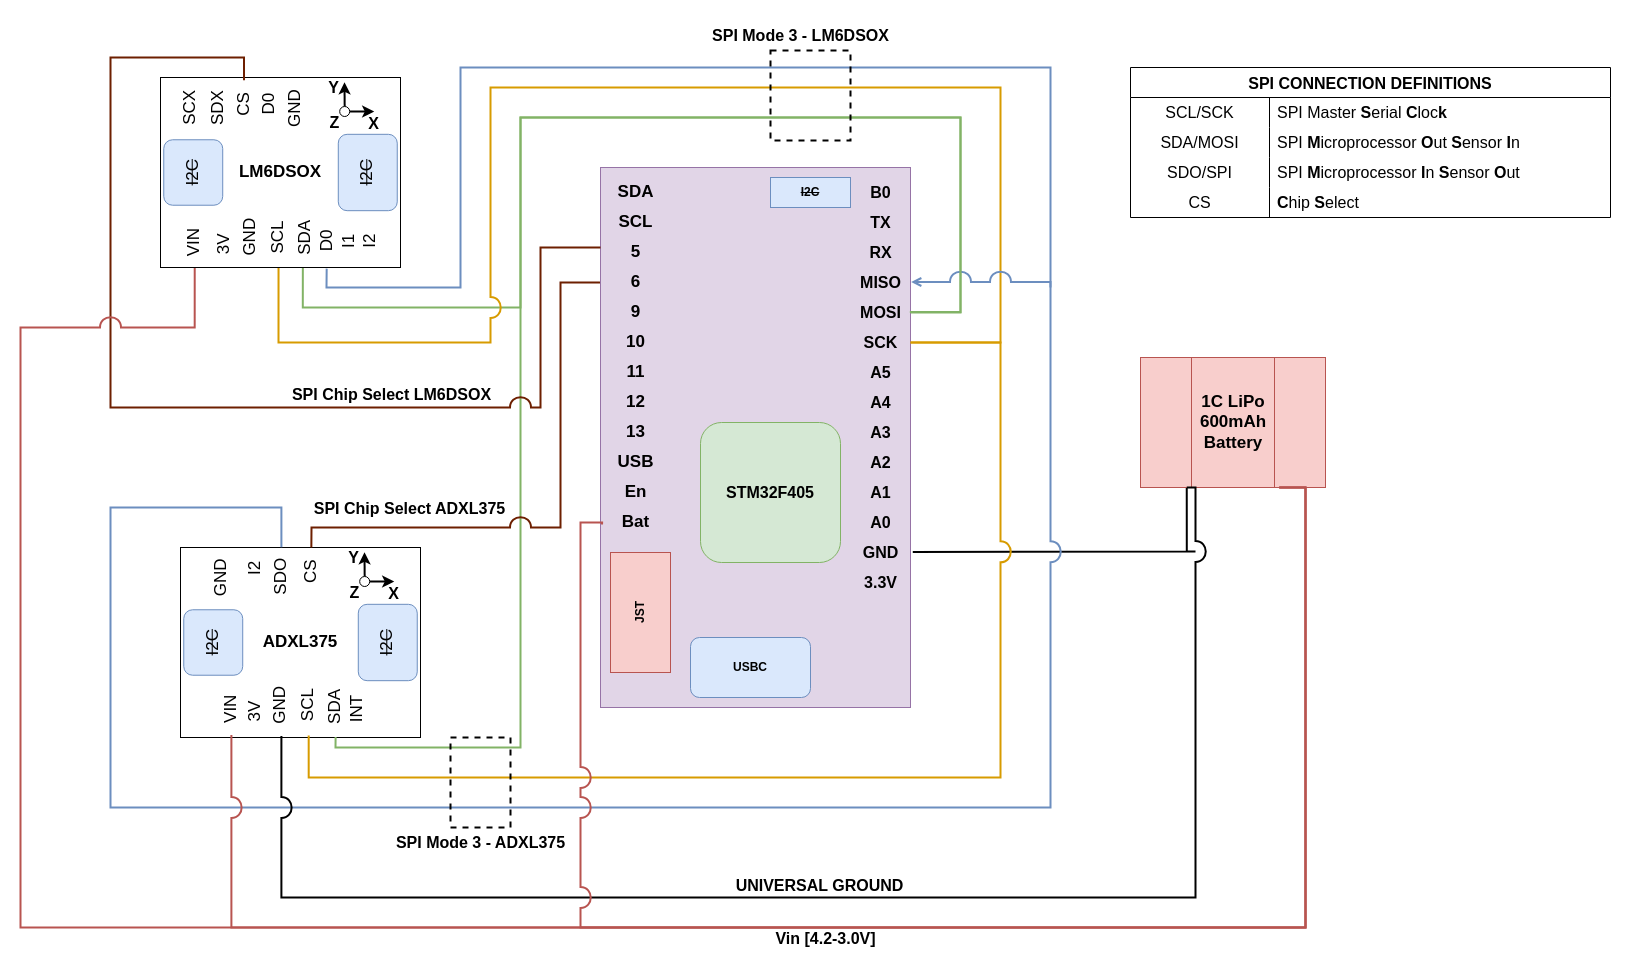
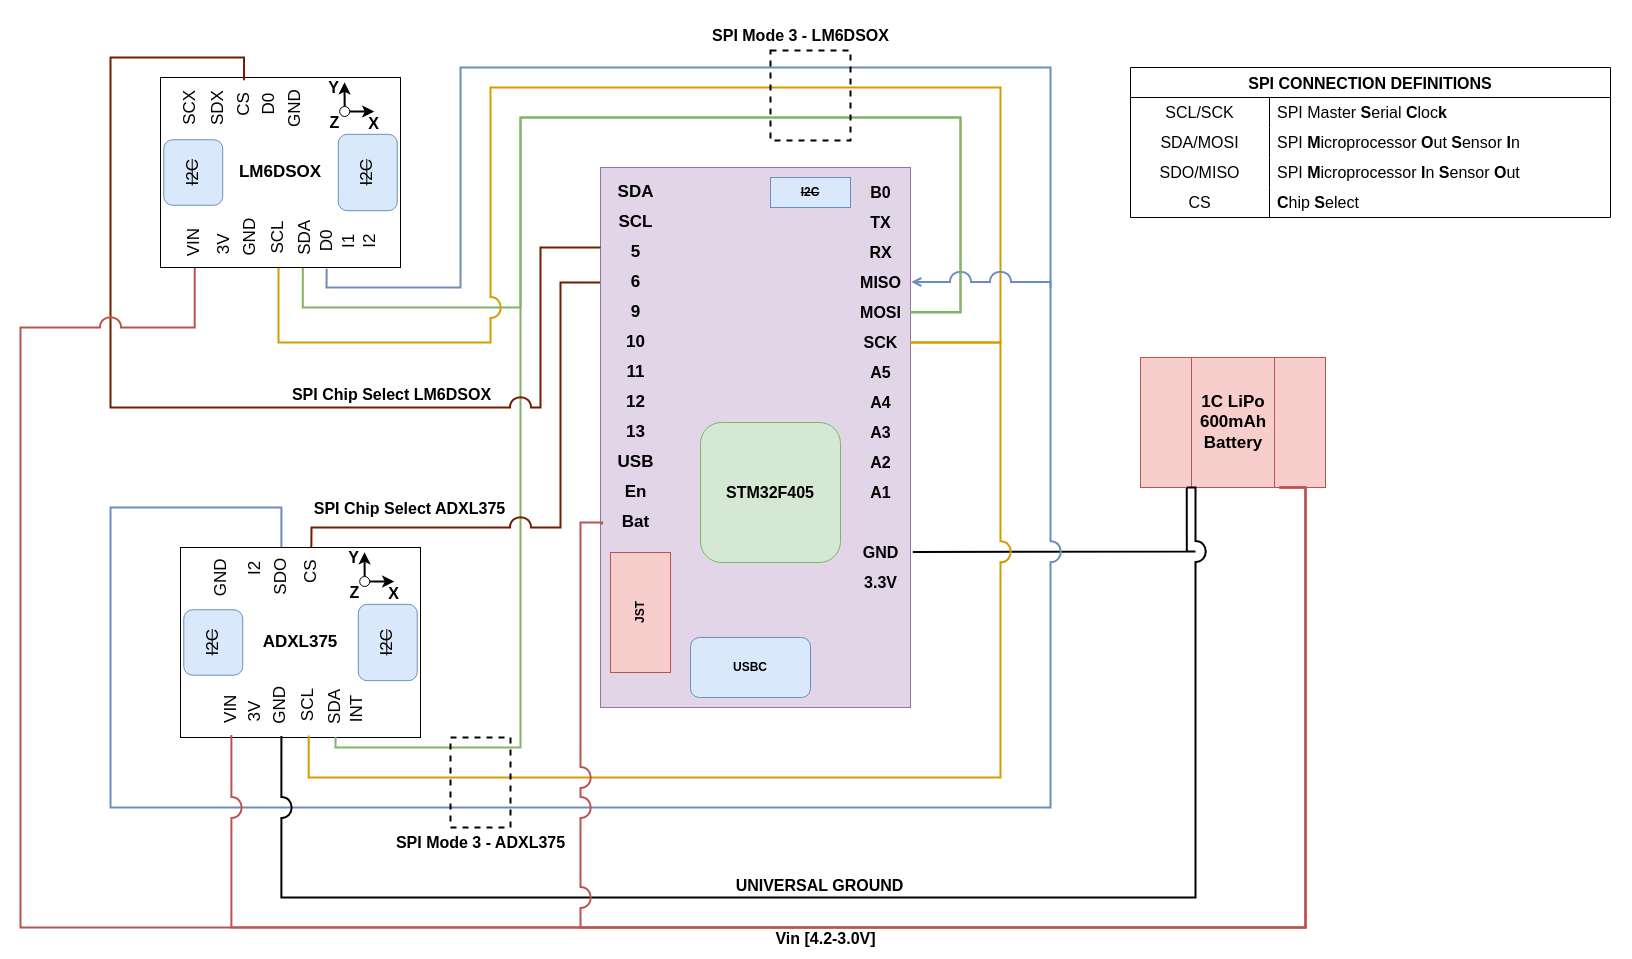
(1200, 173) -> (1200, 173)
(881, 523) -> none
